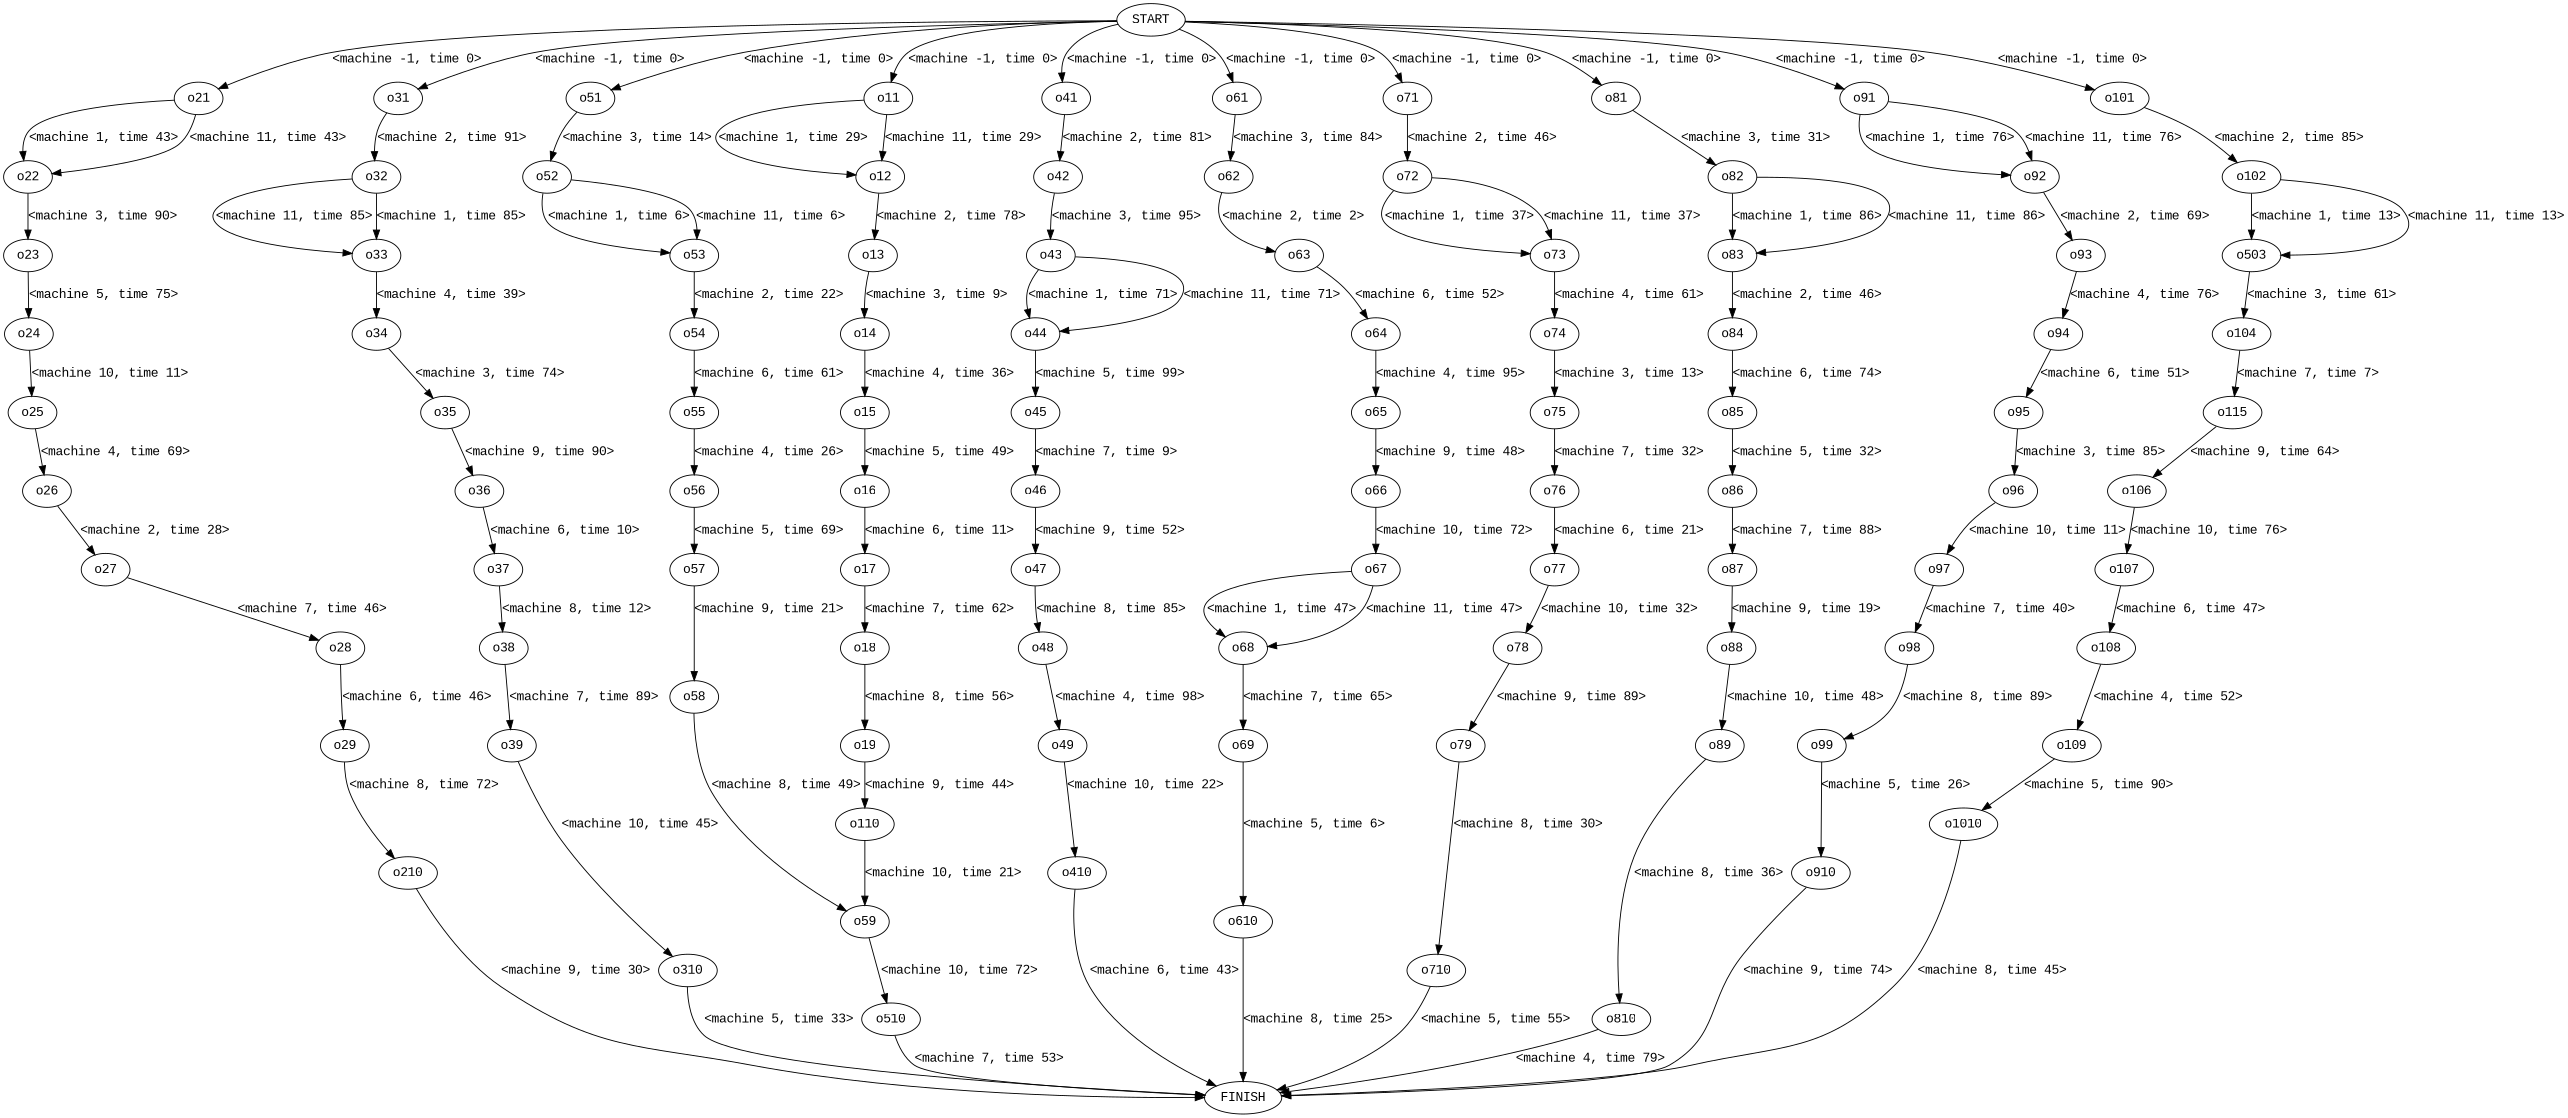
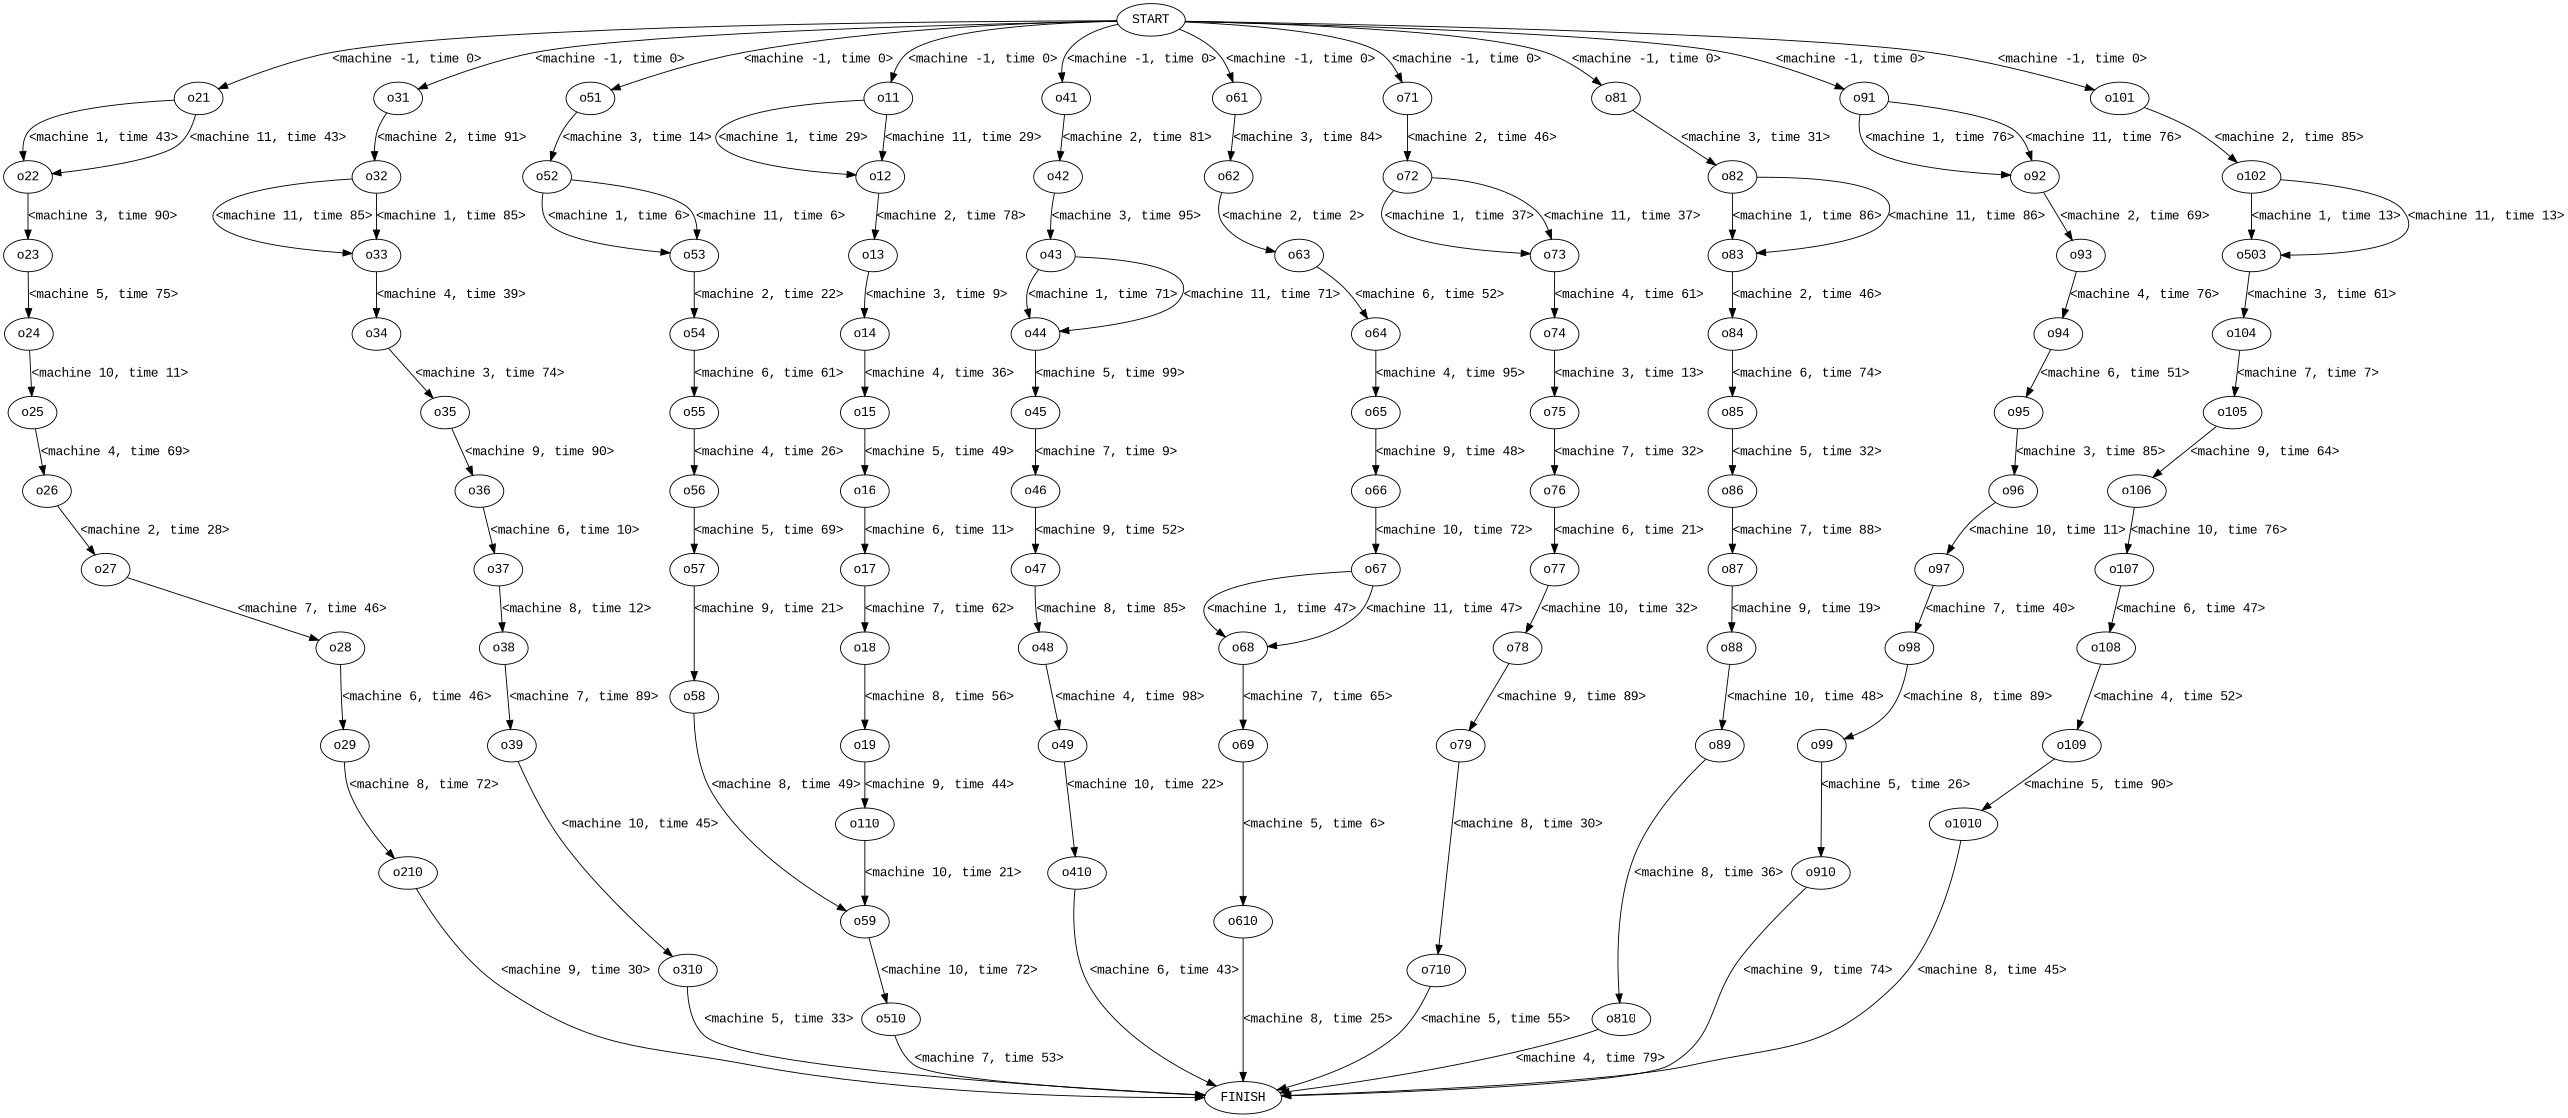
(2233, 413) -> (2233, 413)
